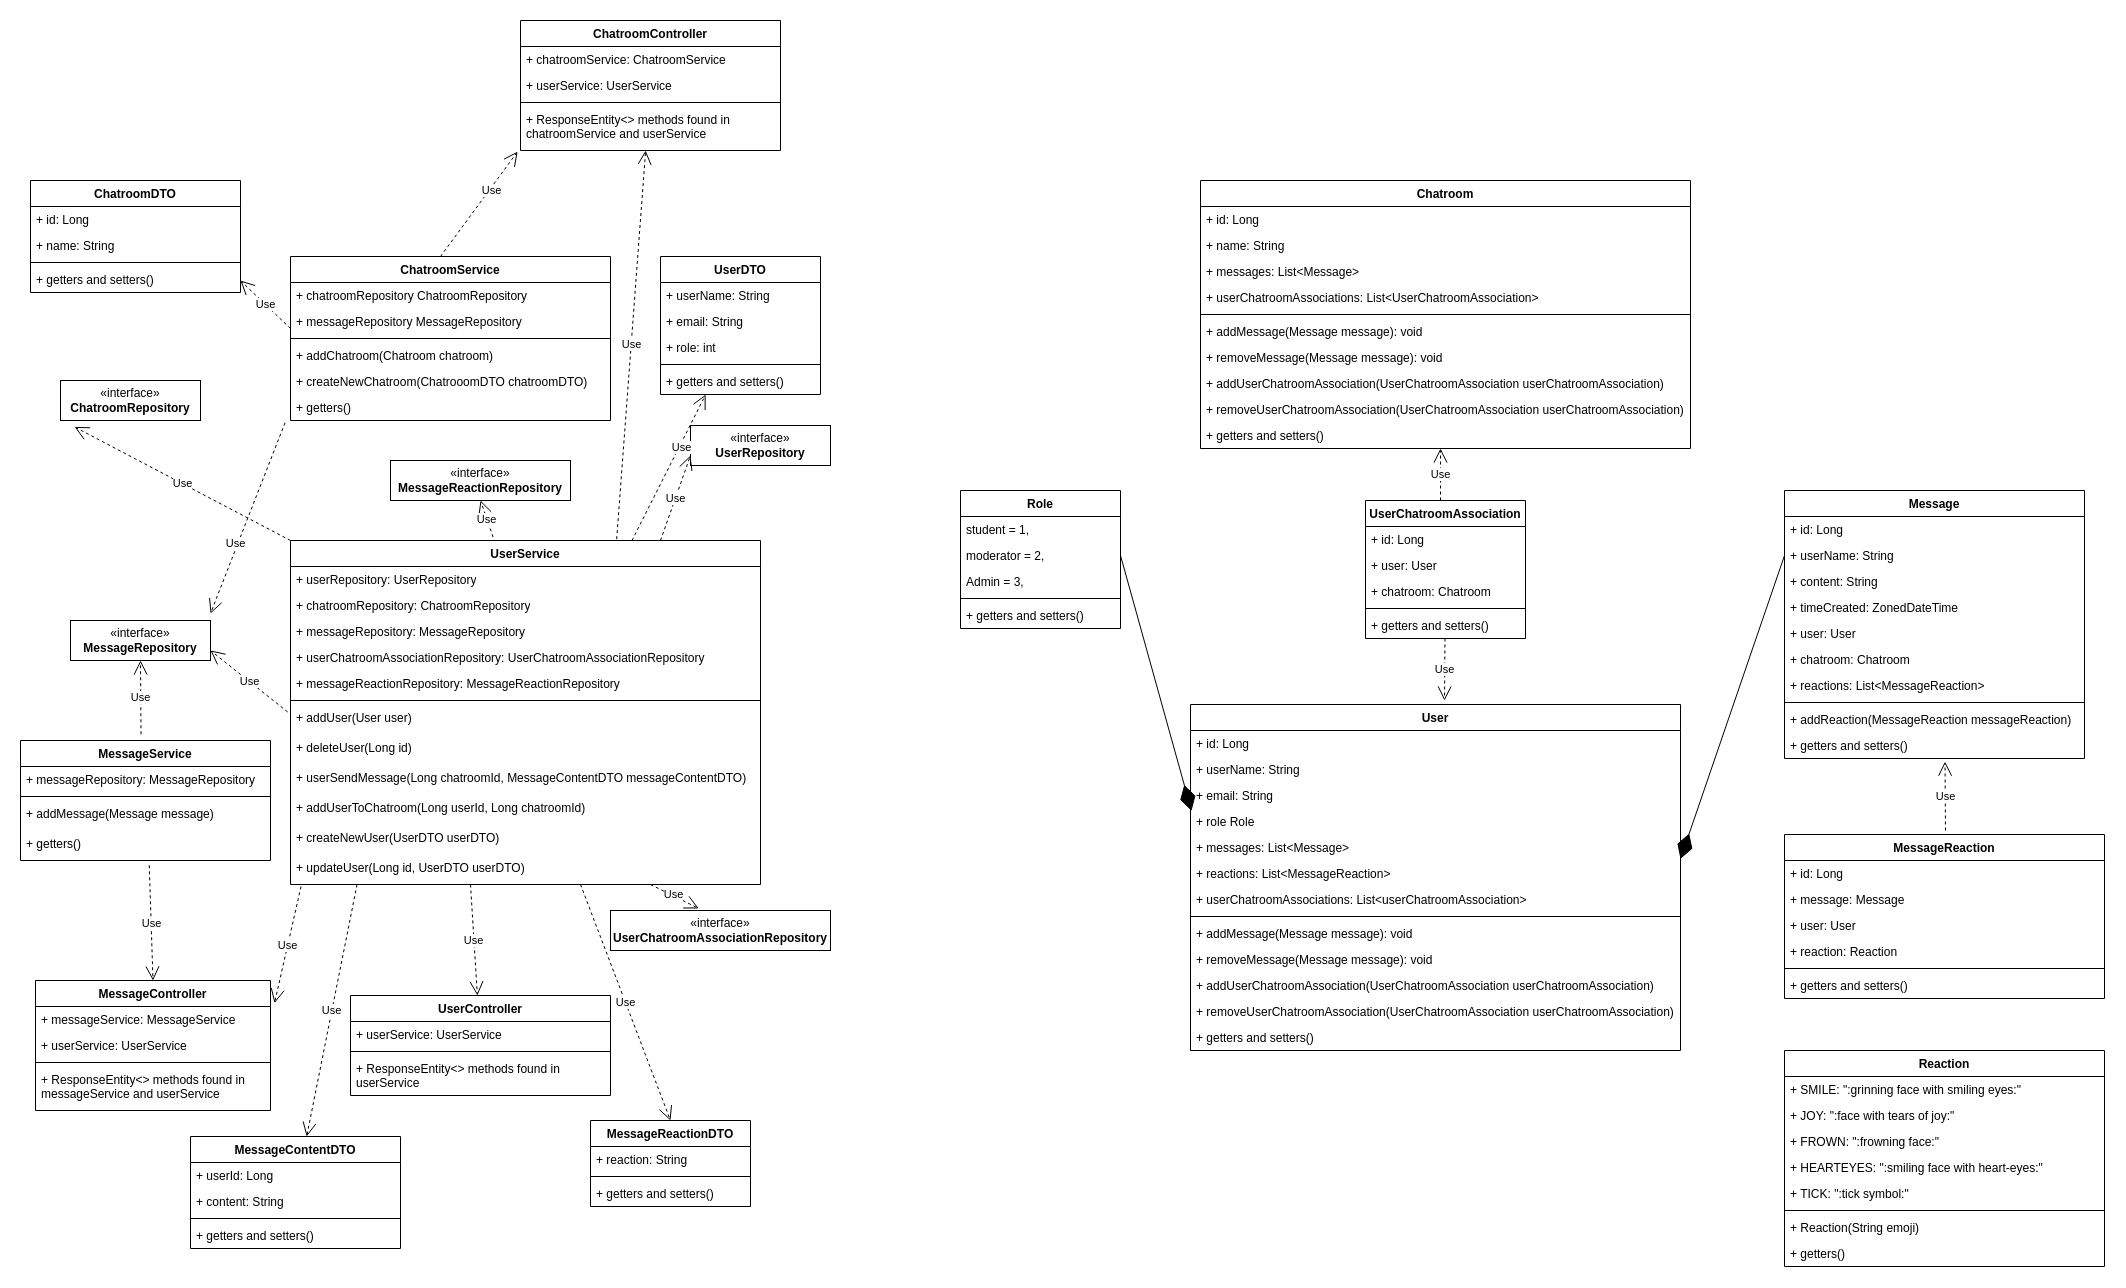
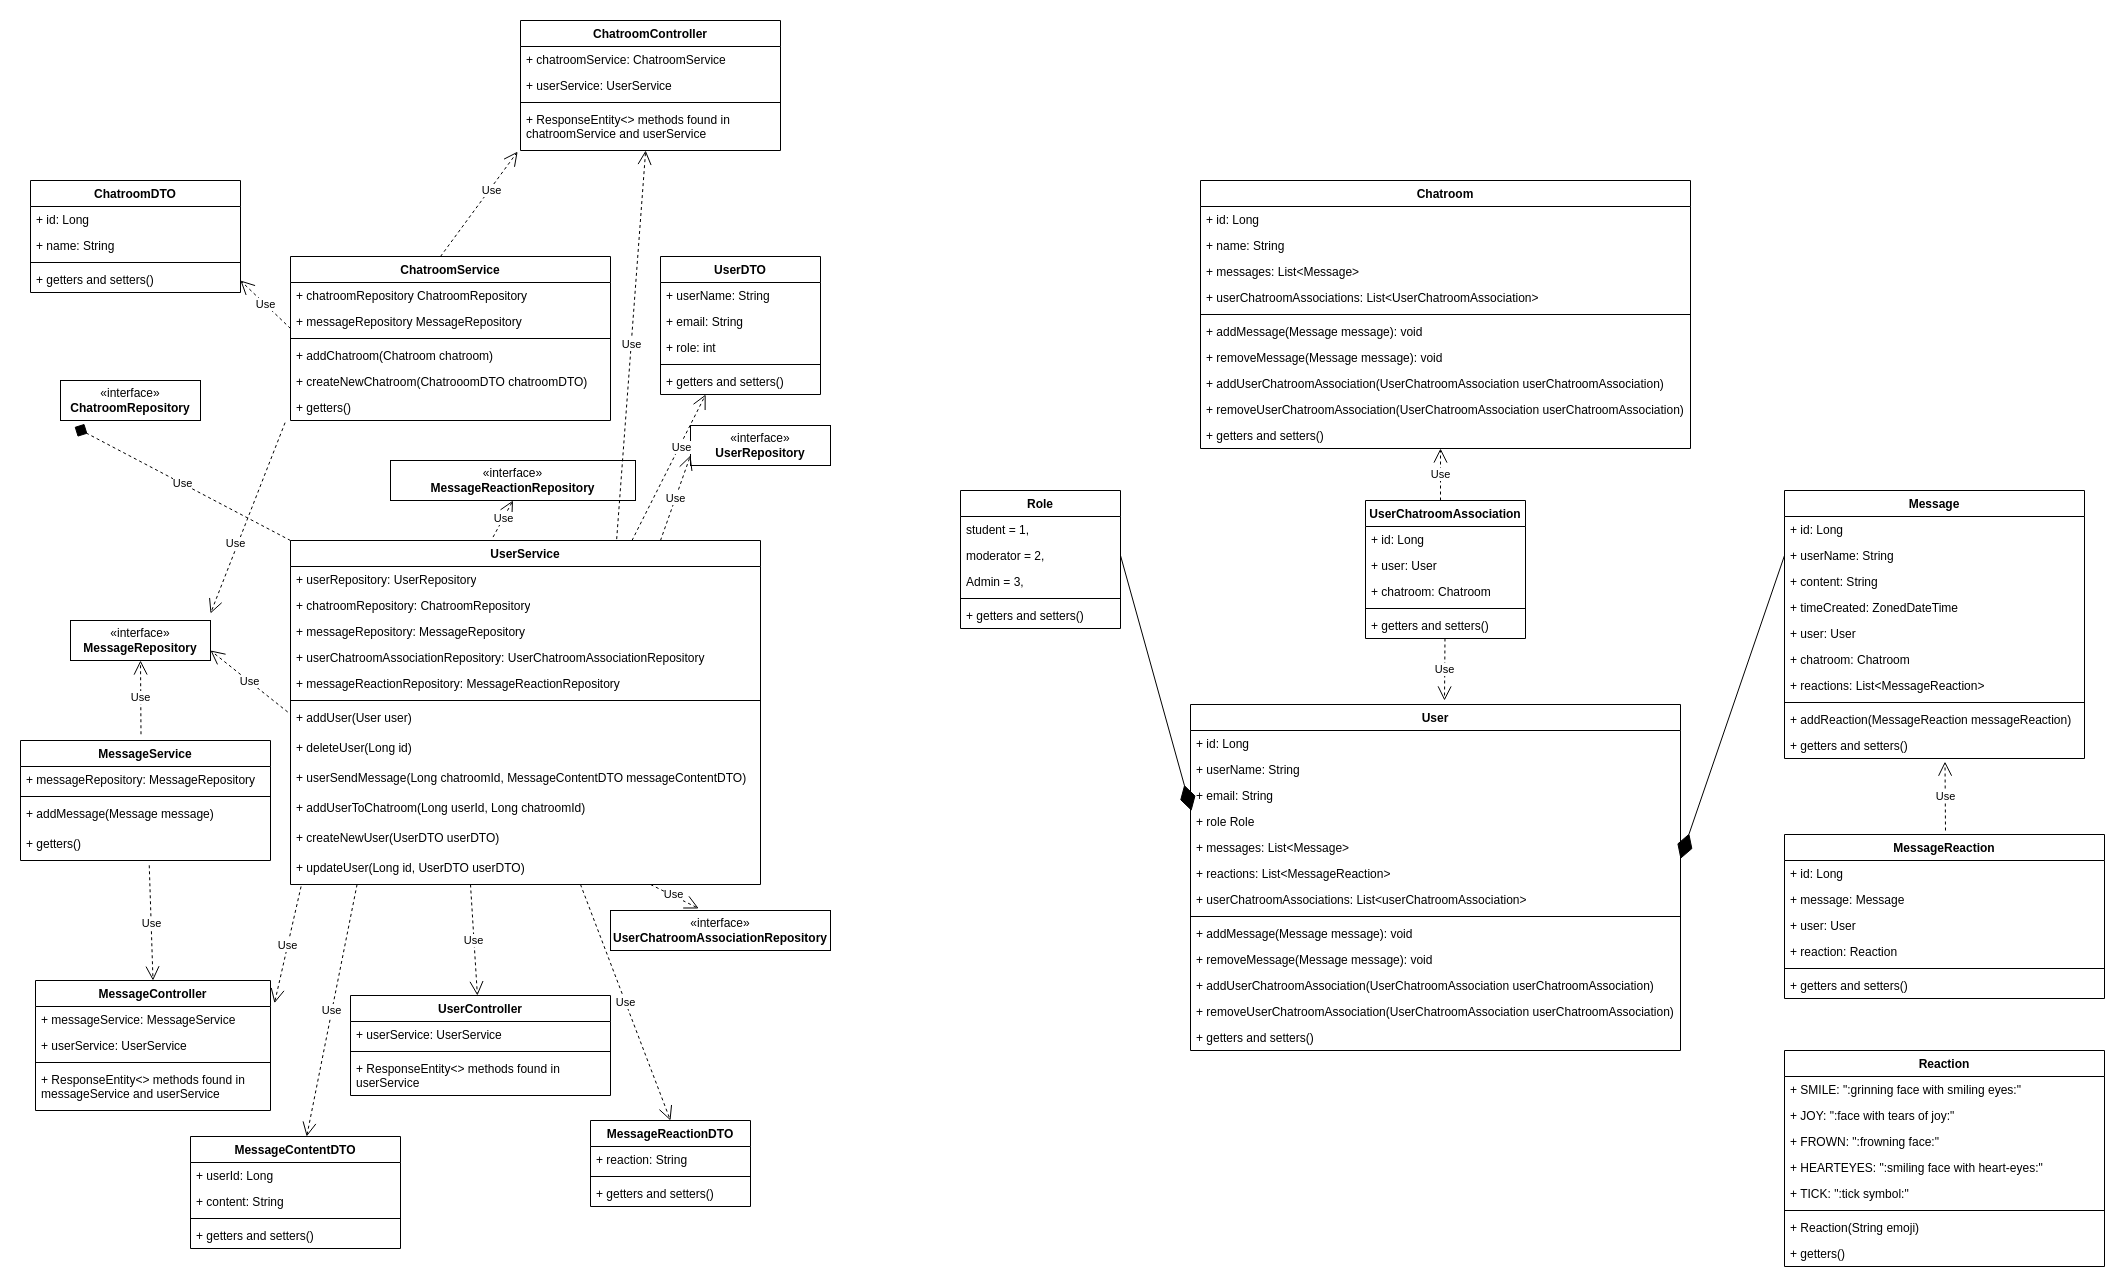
(83, 431) -> (88, 434)
(481, 481) -> (513, 481)
